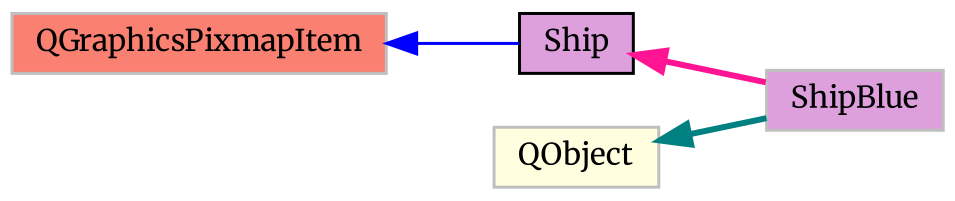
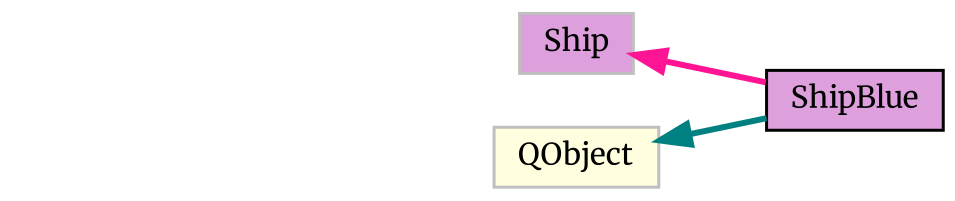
(199, 43) -> none
(576, 43) -> (576, 43)
(855, 100) -> (855, 100)
